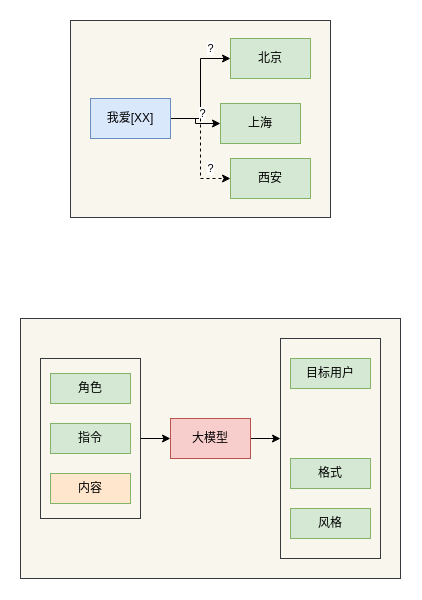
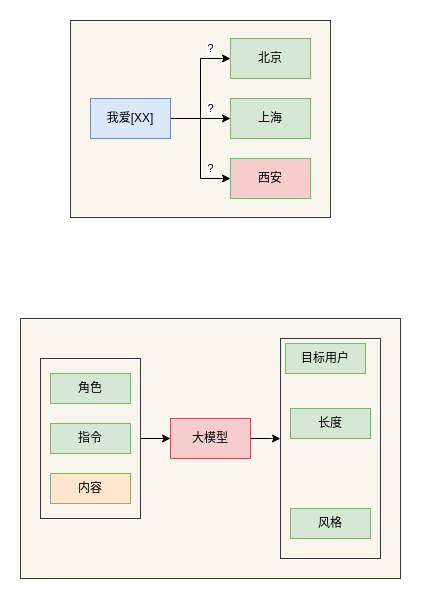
(261, 124) -> (271, 119)
(201, 161) -> (201, 161)
(271, 179) -> (271, 179)
(331, 374) -> (326, 359)
none -> (331, 424)
(331, 474) -> none
